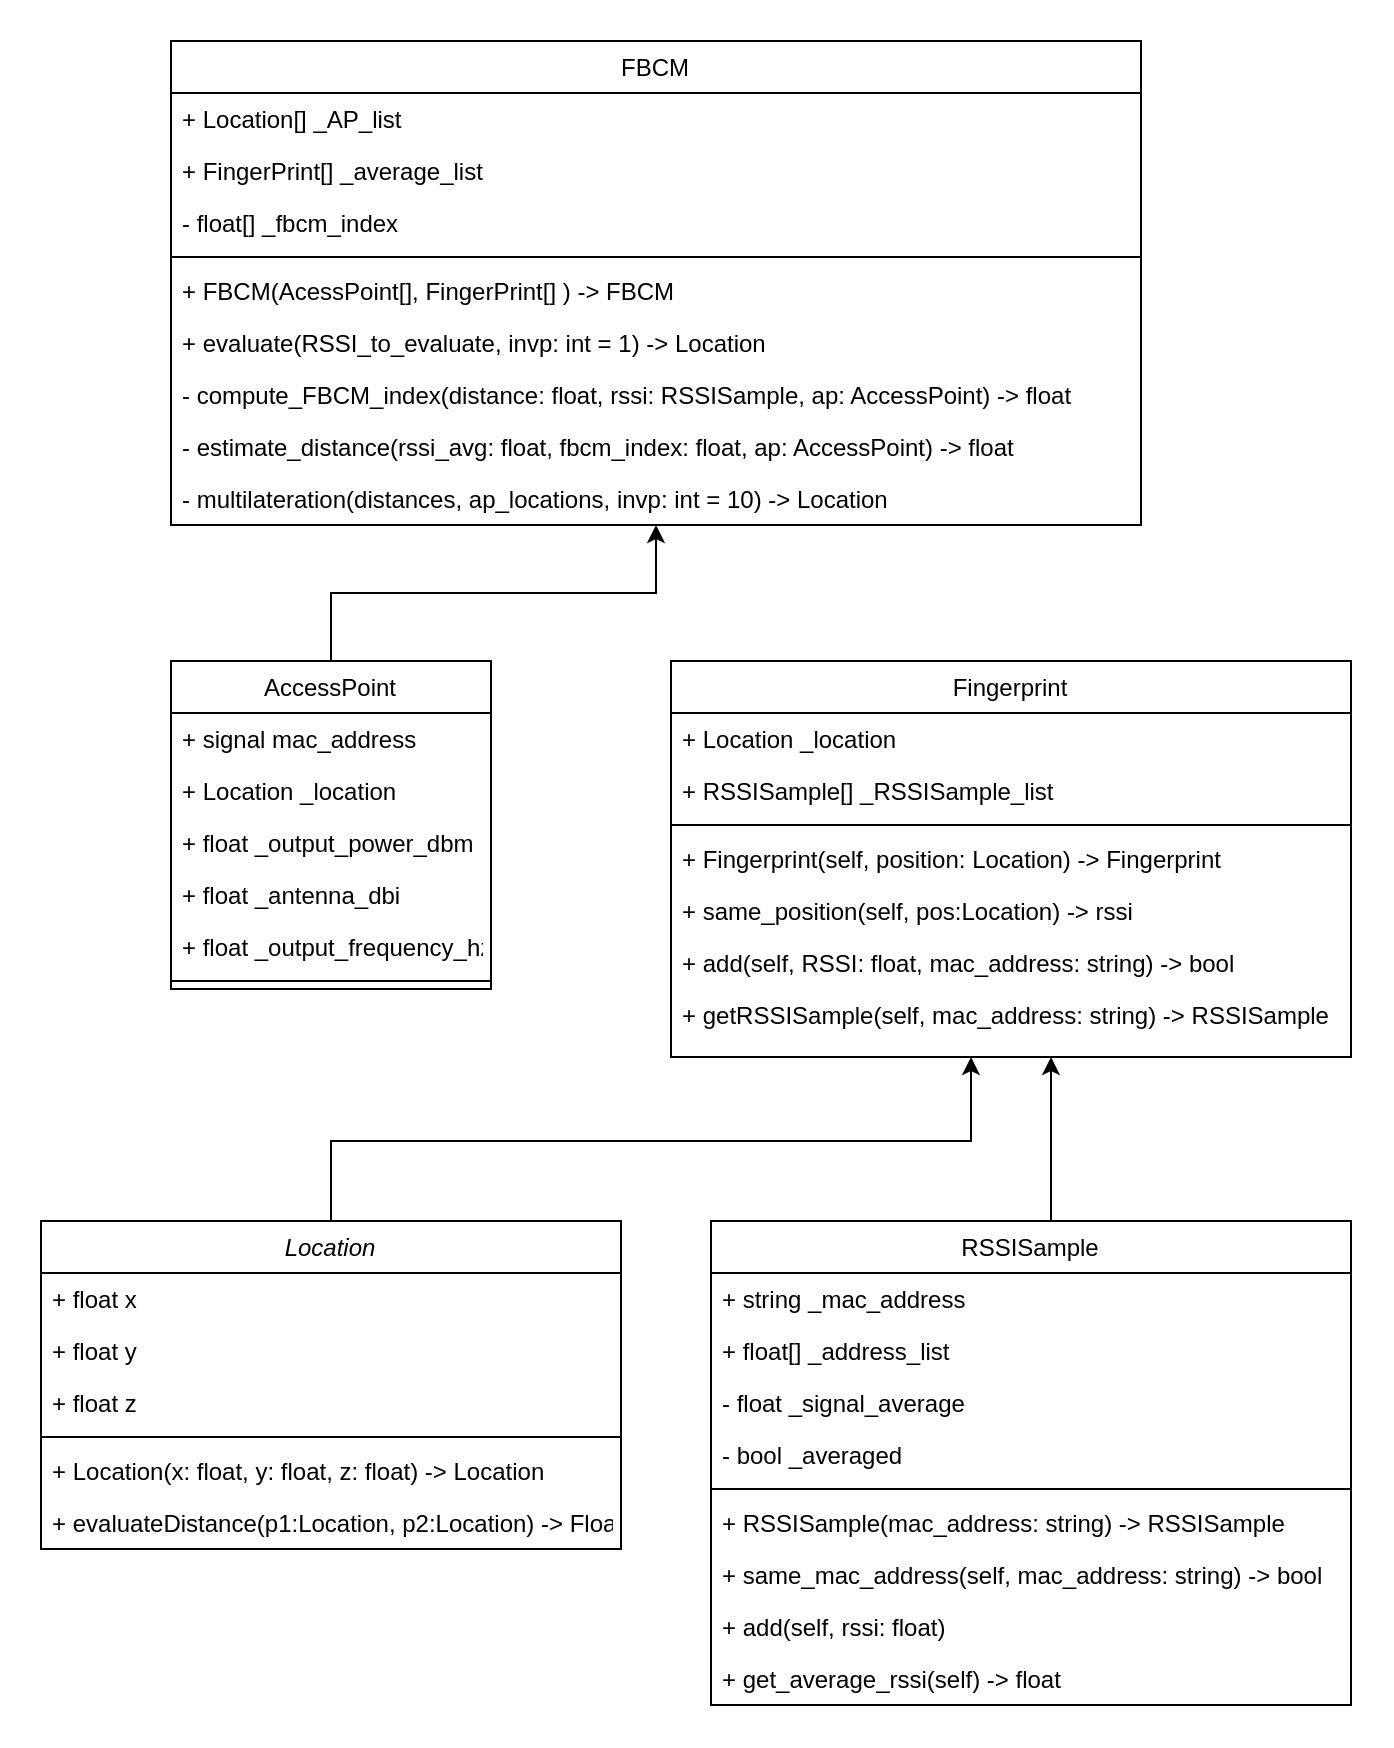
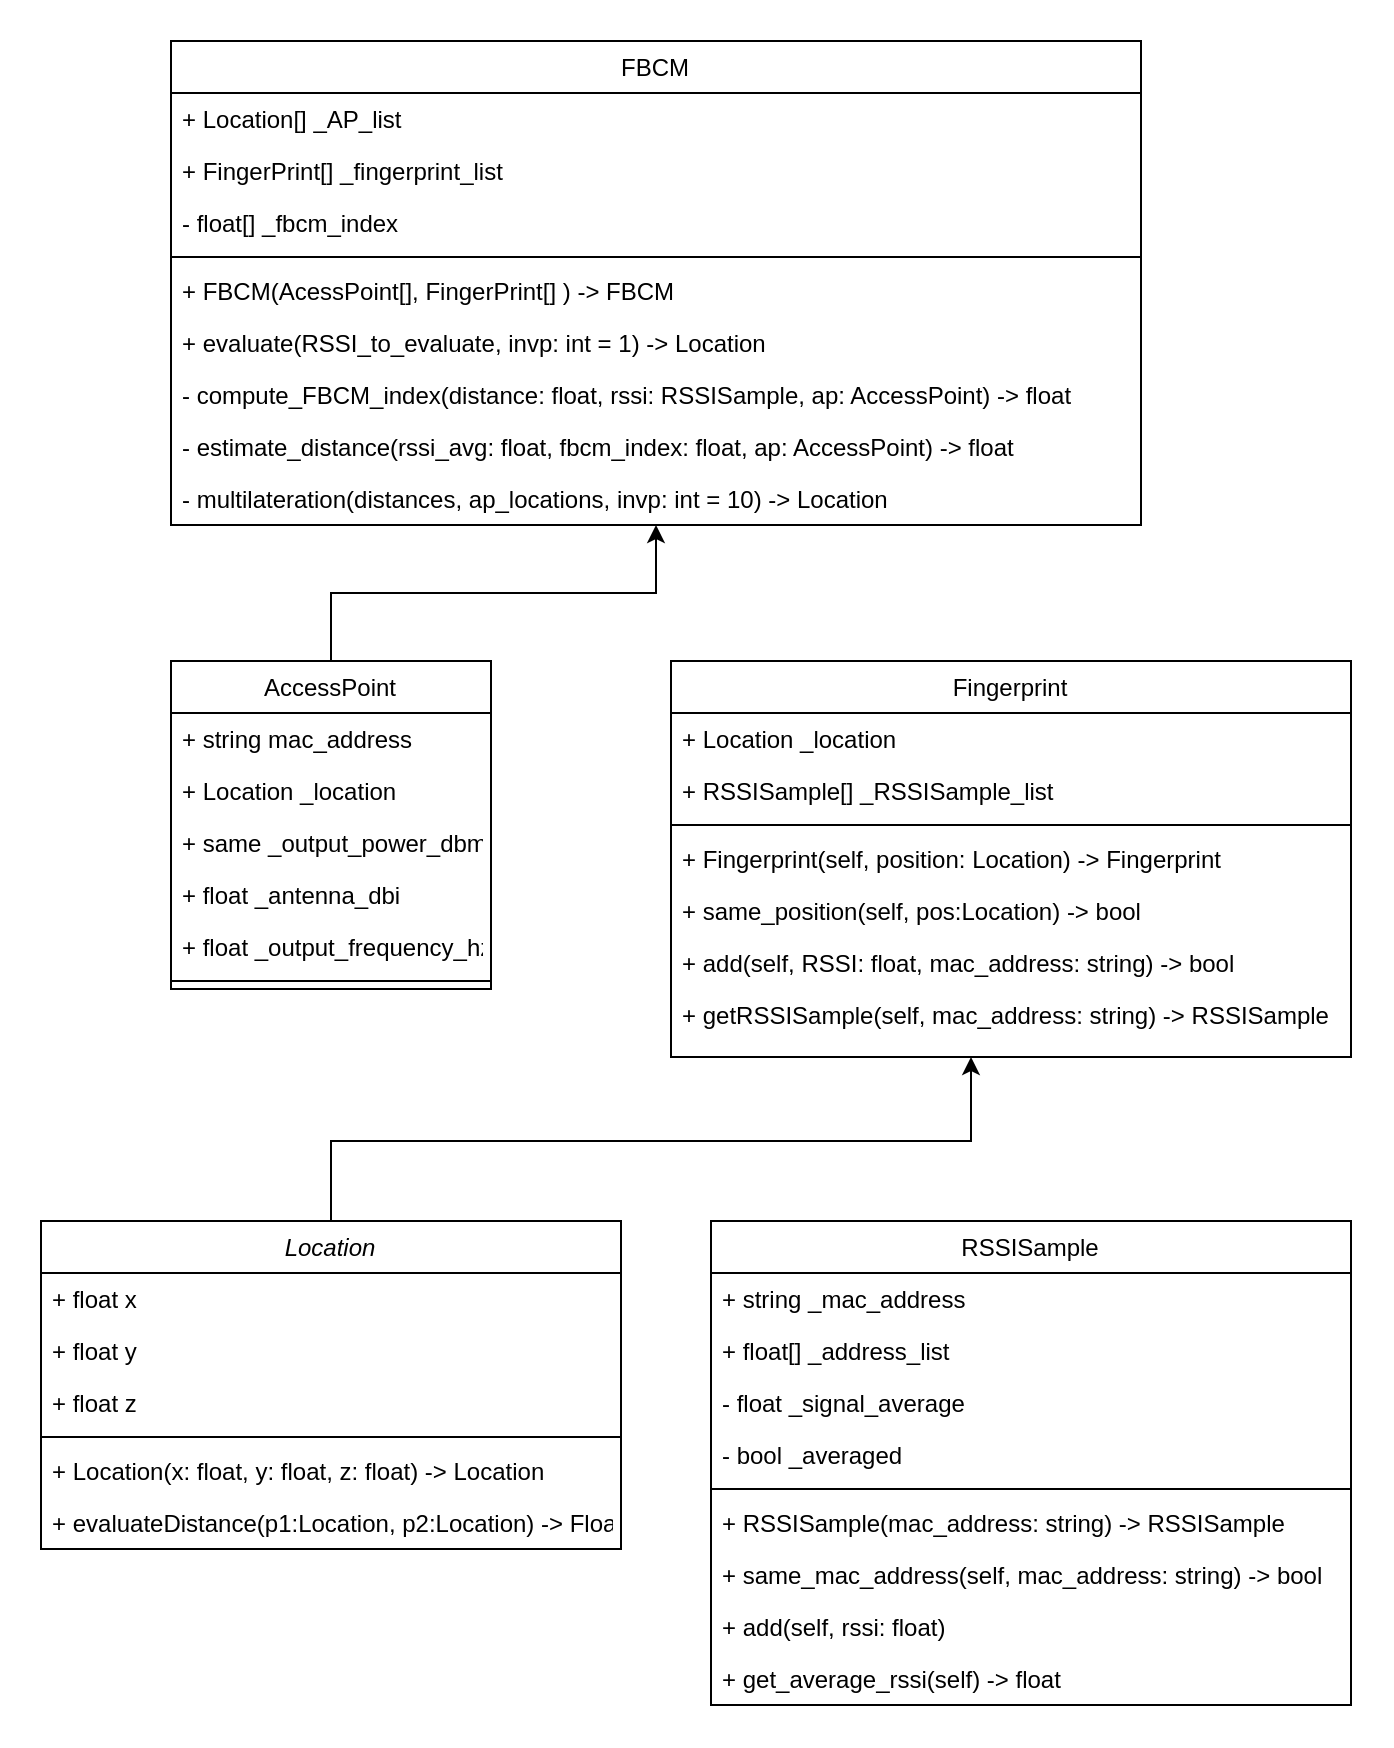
(358, 172) -> (379, 172)
(304, 740) -> (307, 740)
(341, 844) -> (337, 844)
(937, 912) -> (937, 912)
(1051, 1146) -> none
